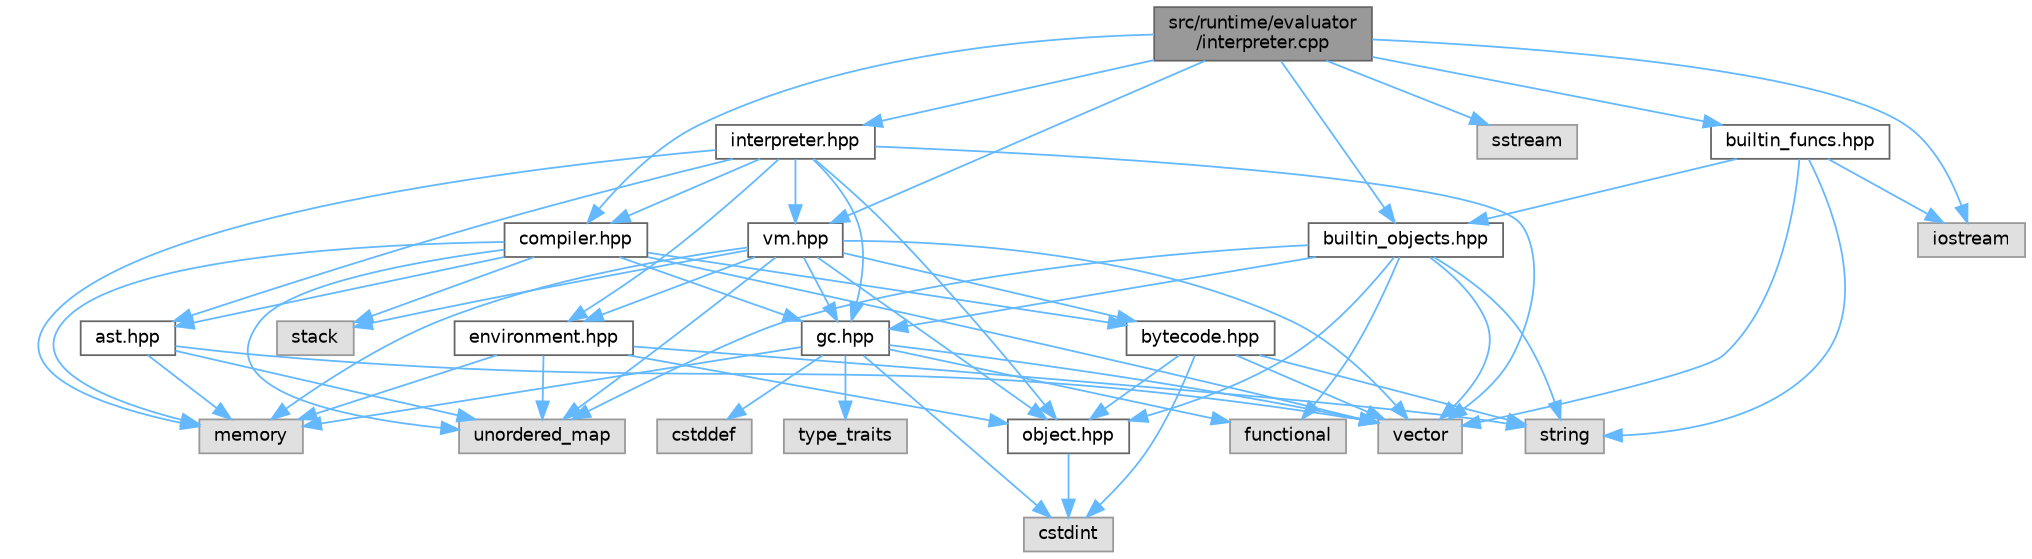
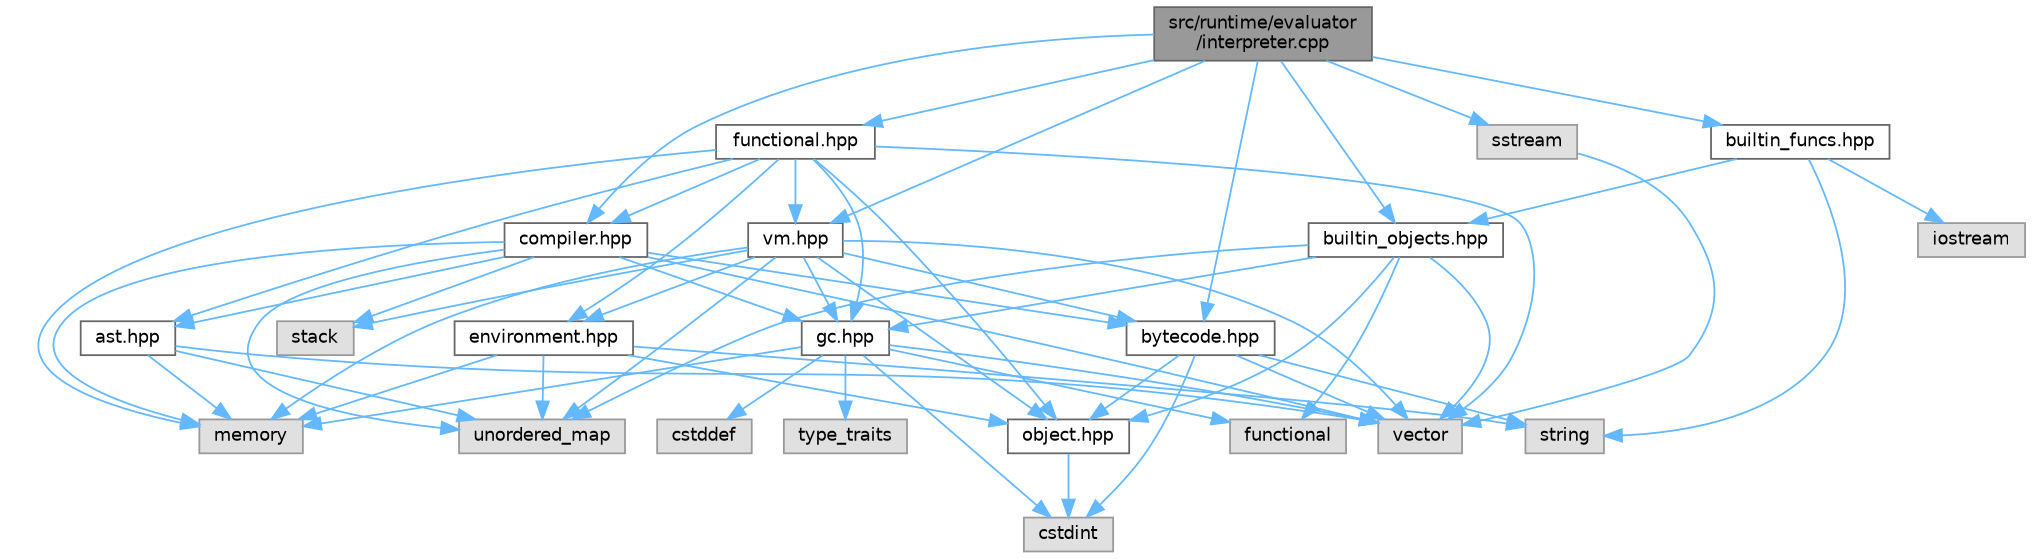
(1693, 67) -> (1233, 182)
(795, 142) -> (795, 142)
(1509, 317) -> none
(1706, 364) -> (1704, 331)
